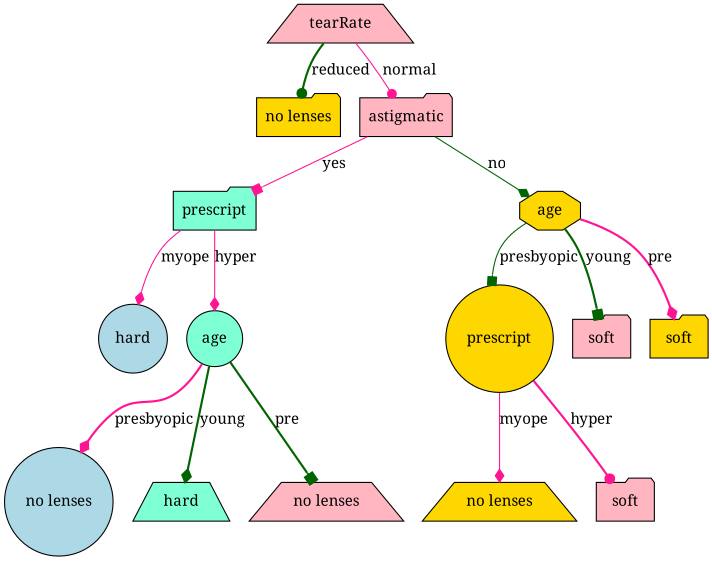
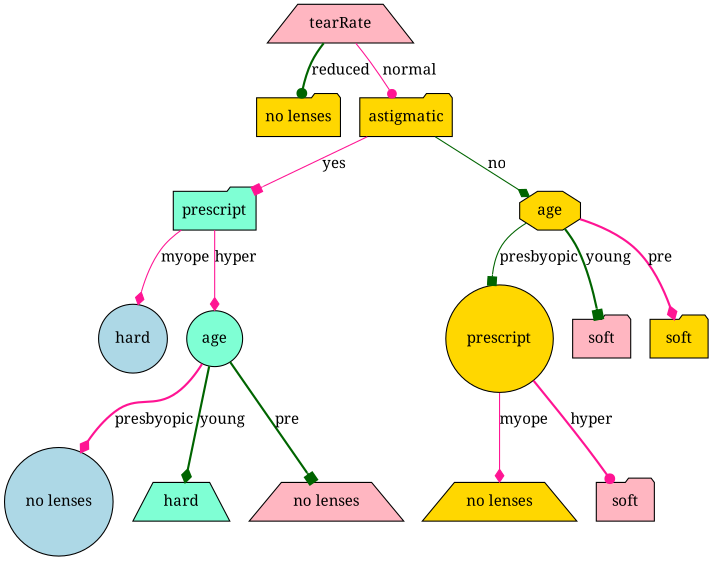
(406, 117) -> (406, 117)
